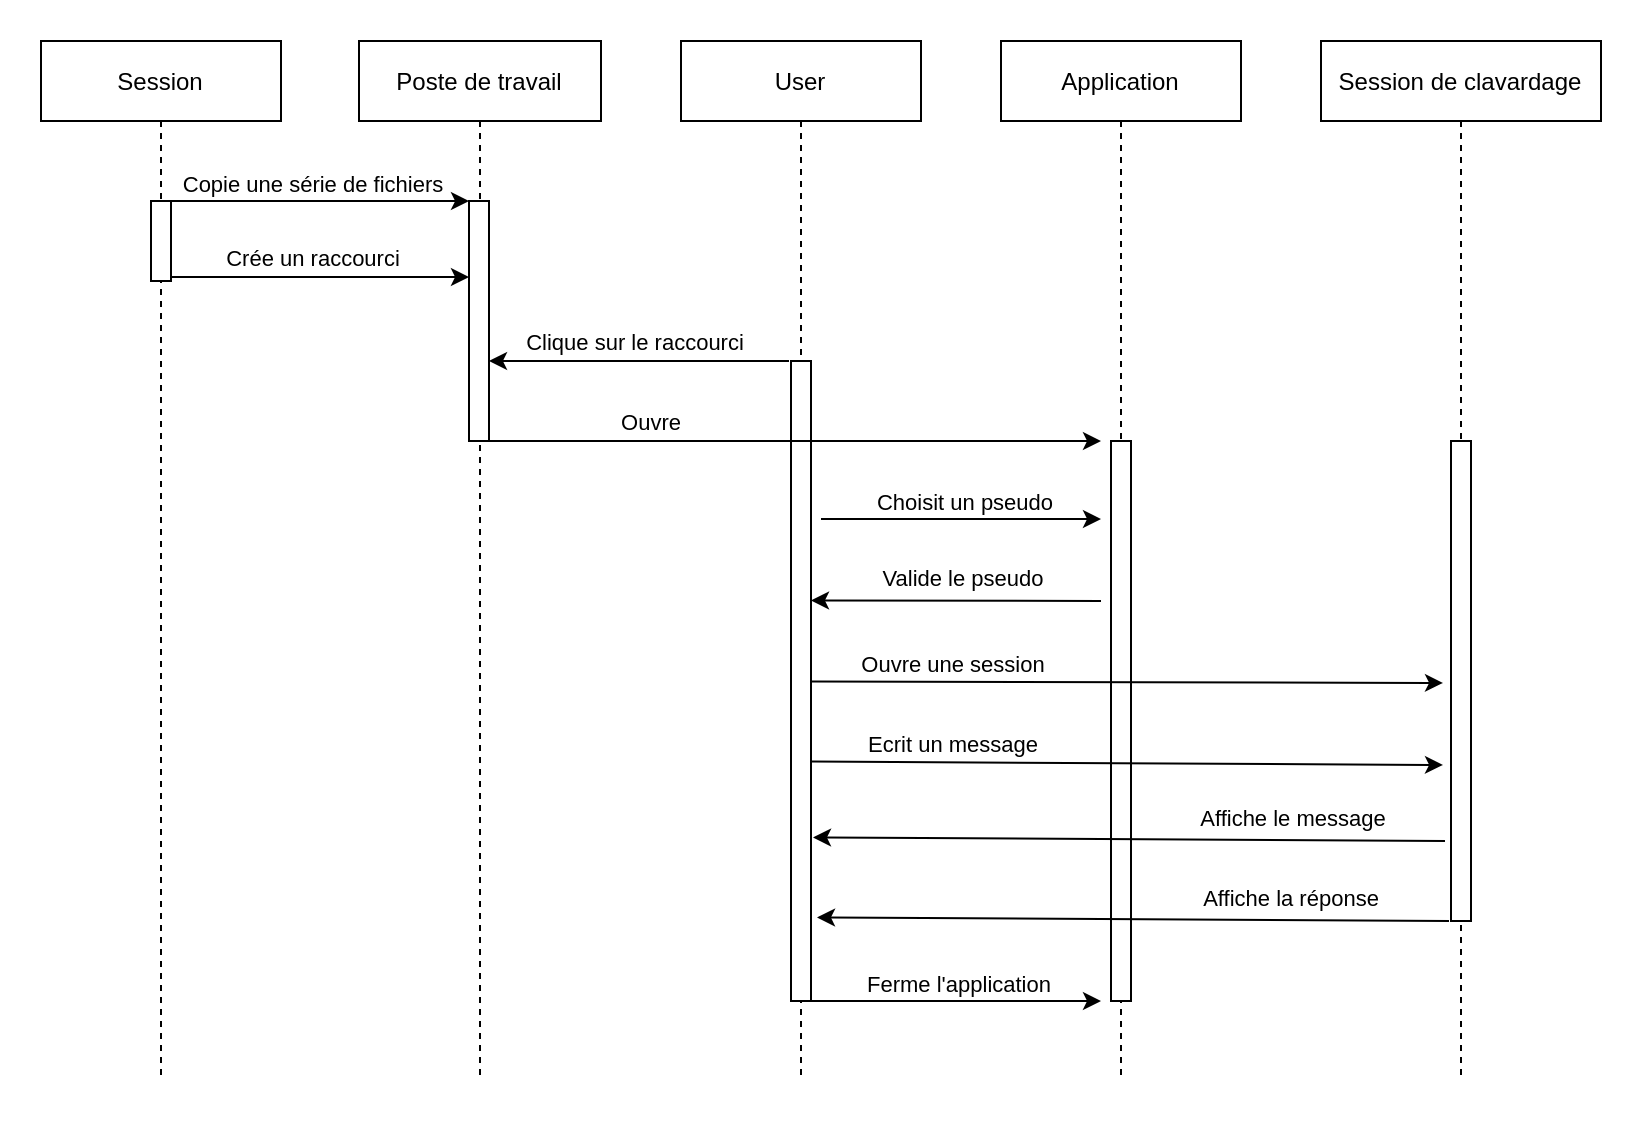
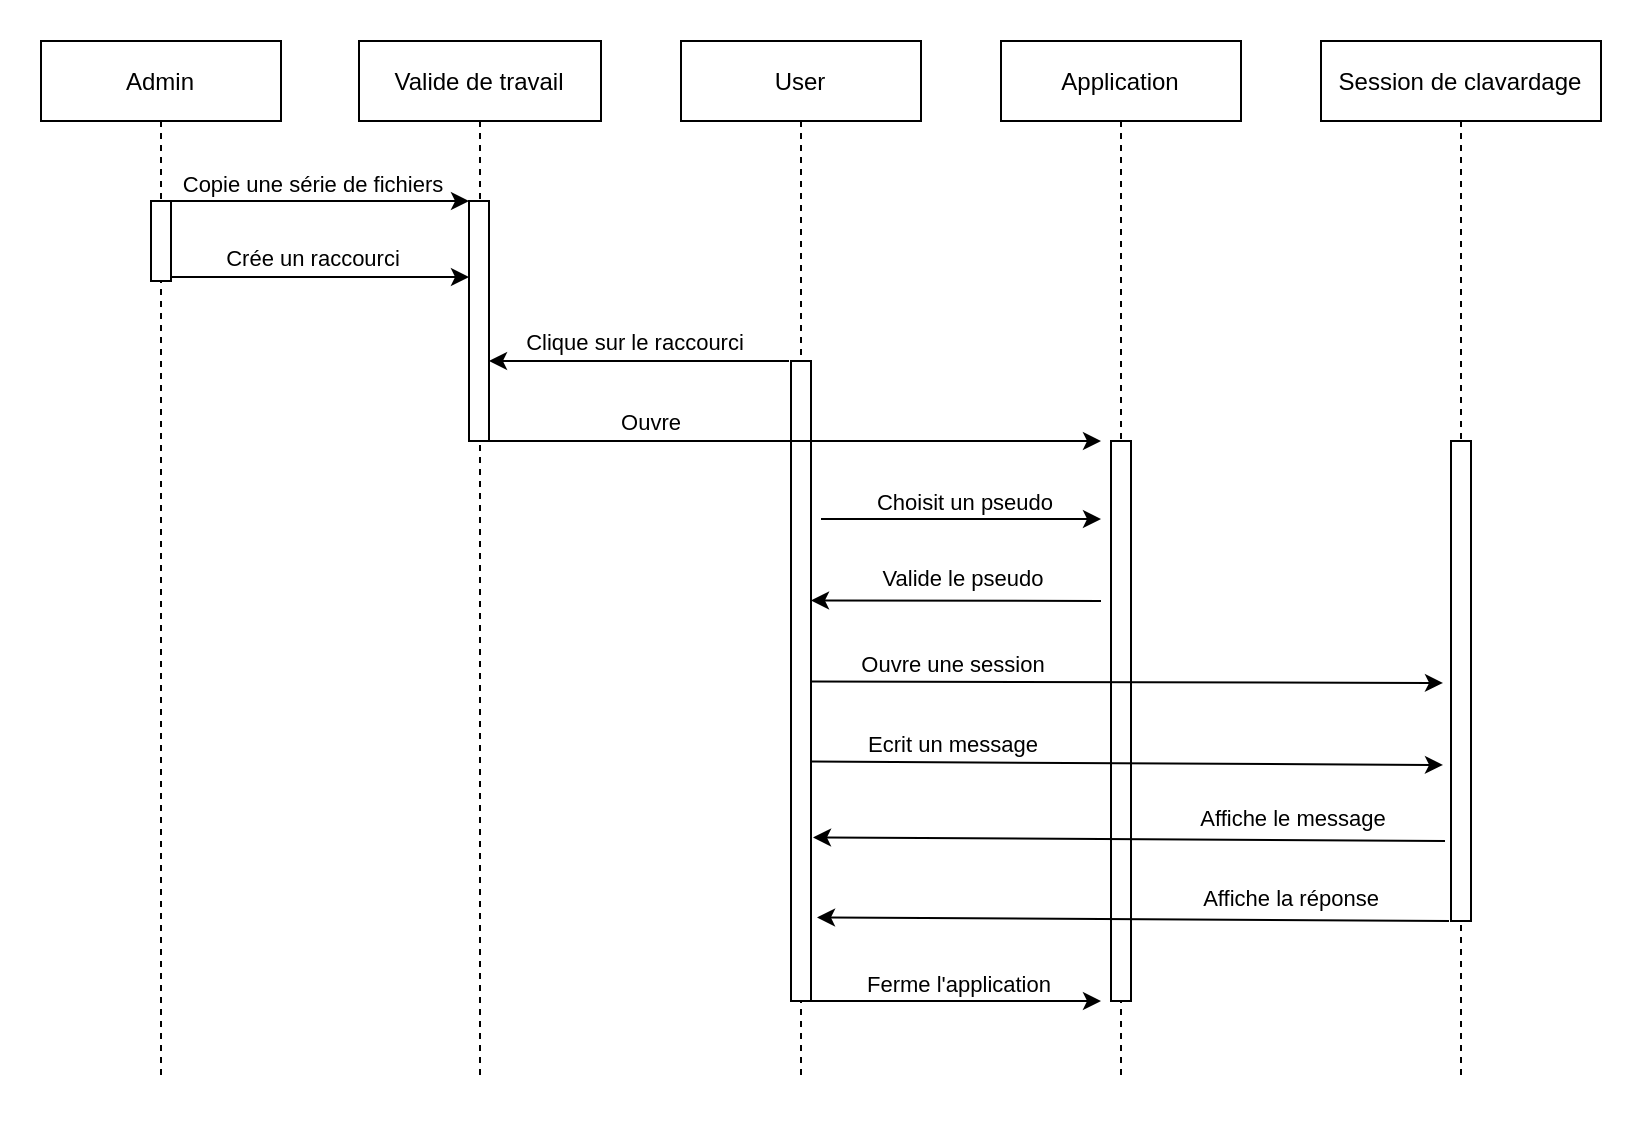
(160, 82) -> (160, 82)
(479, 82) -> (479, 82)
